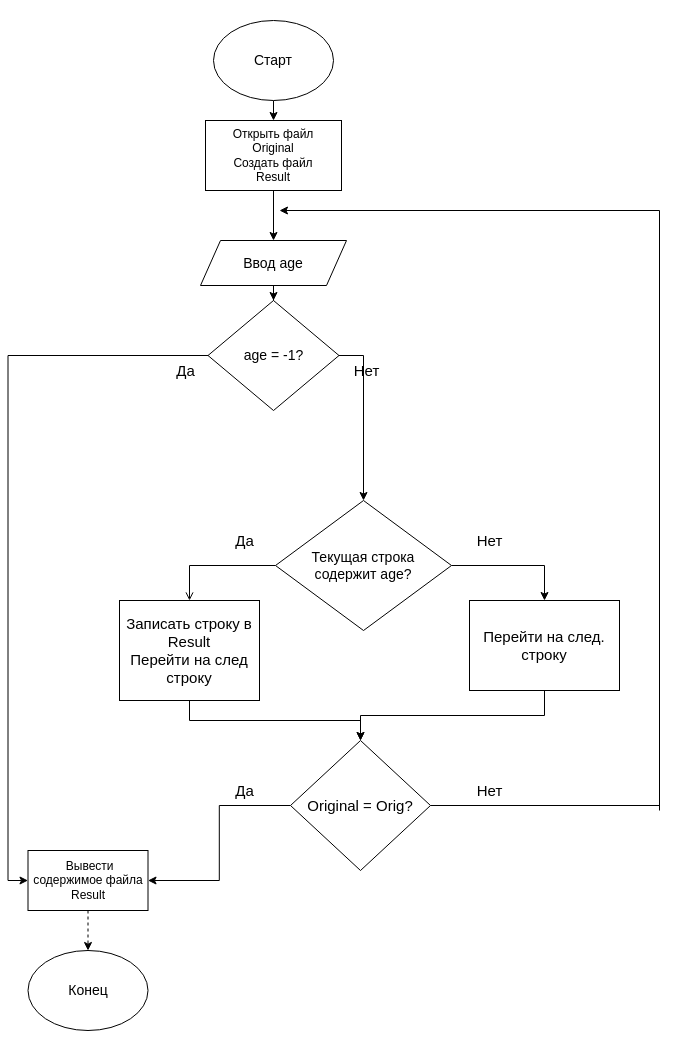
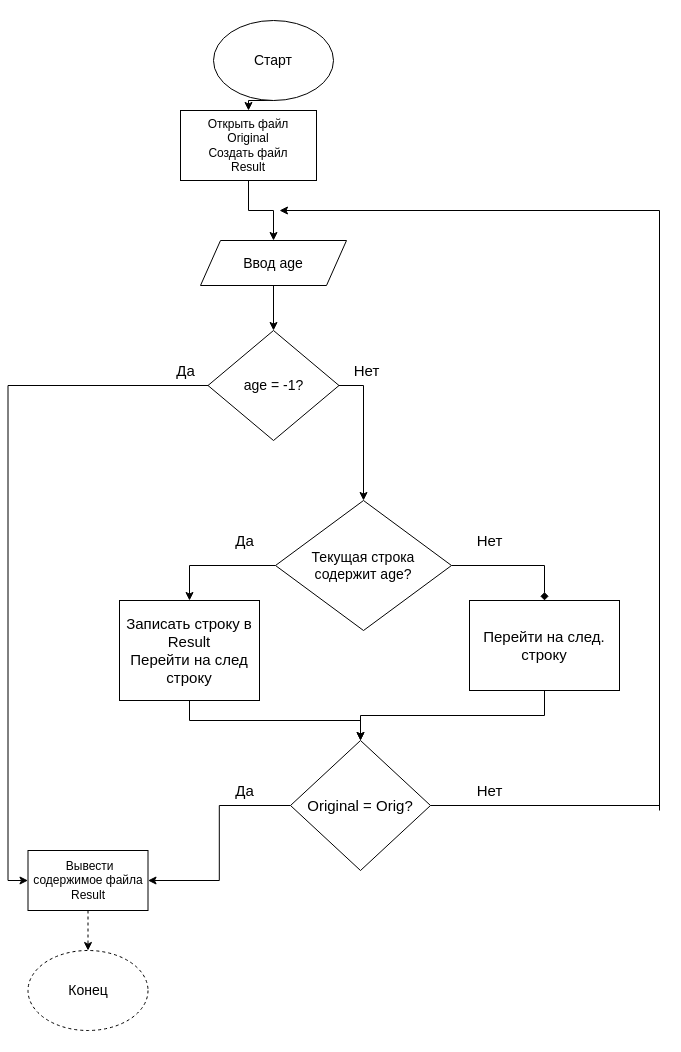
(274, 156) -> (249, 146)
(274, 356) -> (274, 386)
(545, 592) -> (545, 592)
(190, 593) -> (190, 592)
(88, 991) -> (88, 991)
